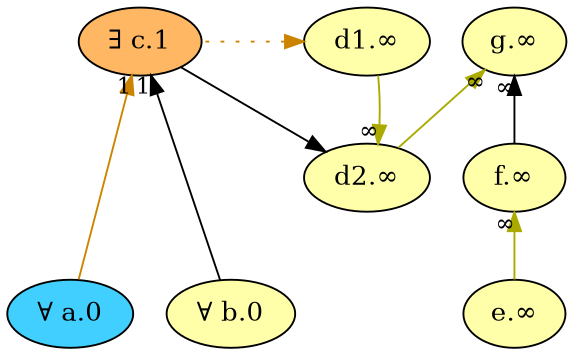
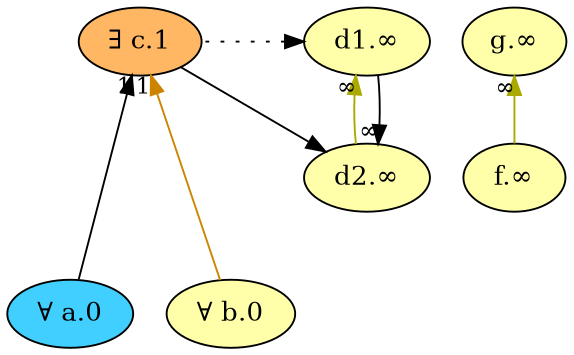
(244, 42) -> (244, 42)
(380, 100) -> (380, 100)
(434, 115) -> (354, 119)
(514, 119) -> (514, 119)
(103, 187) -> (103, 187)
(189, 187) -> (189, 187)
(514, 314) -> none
